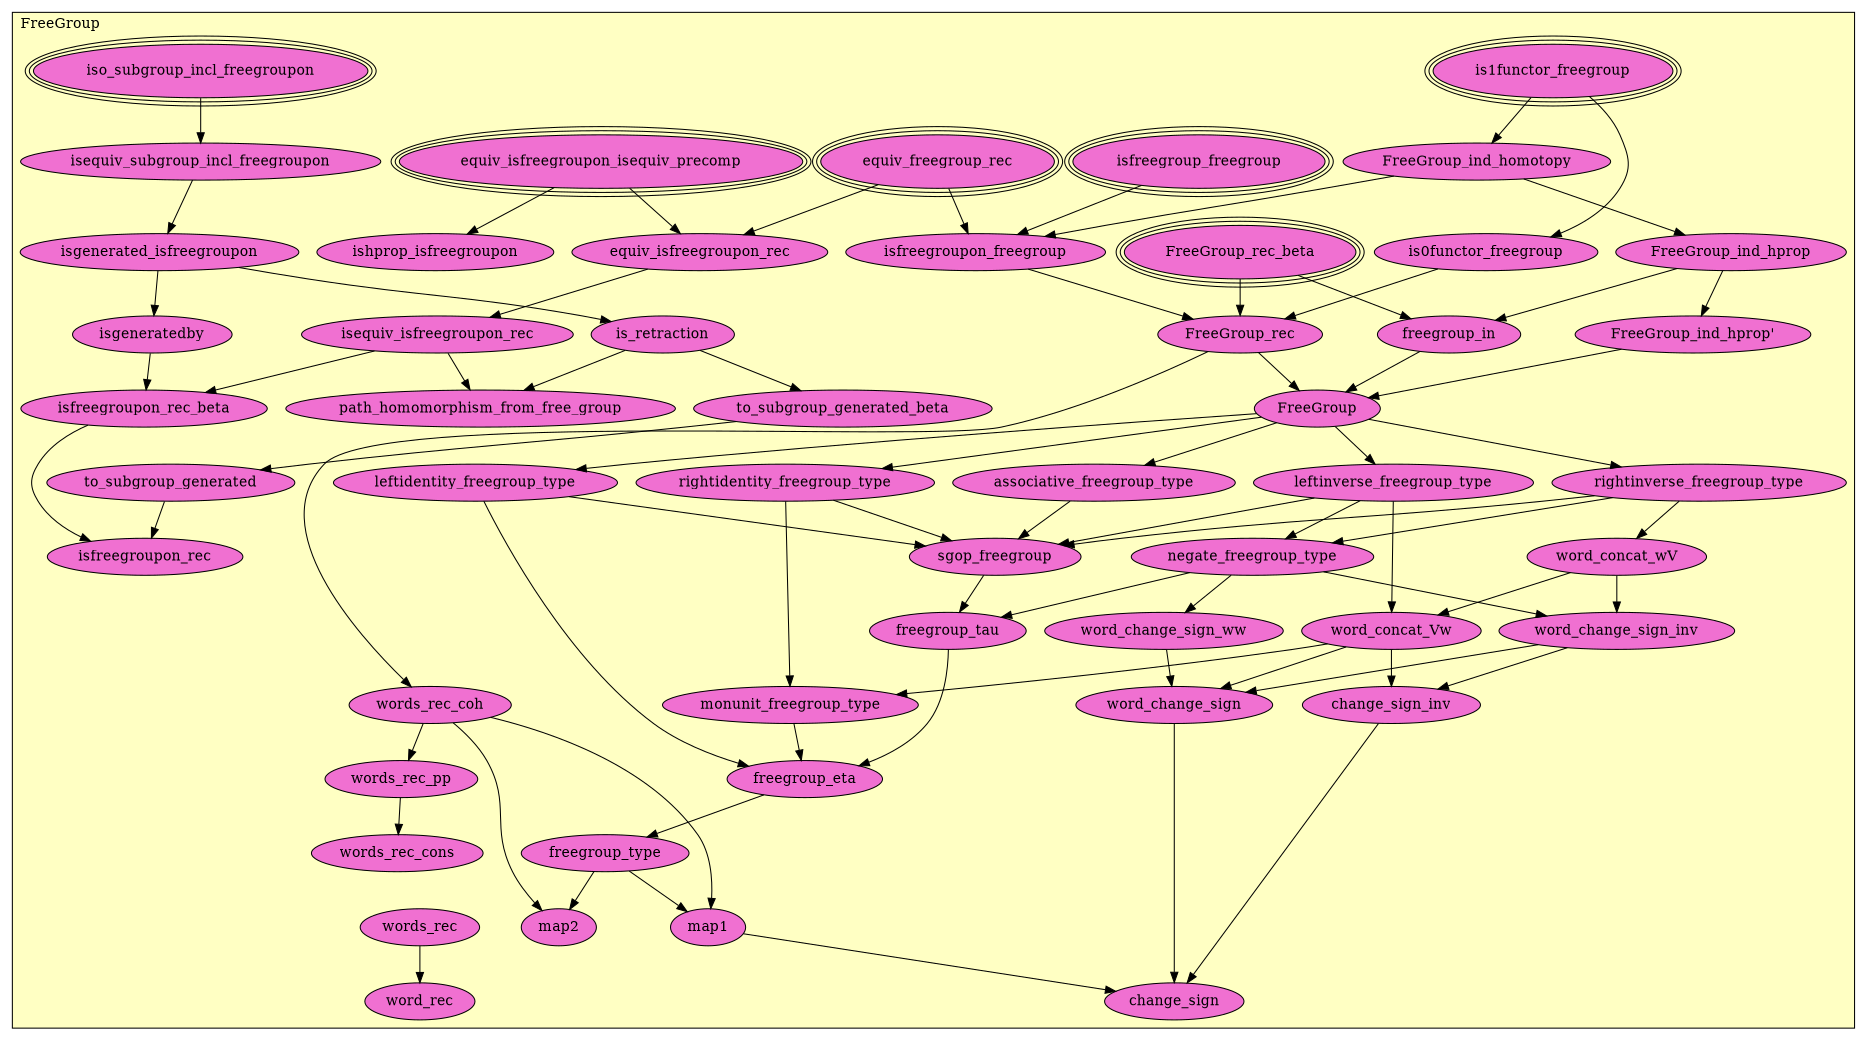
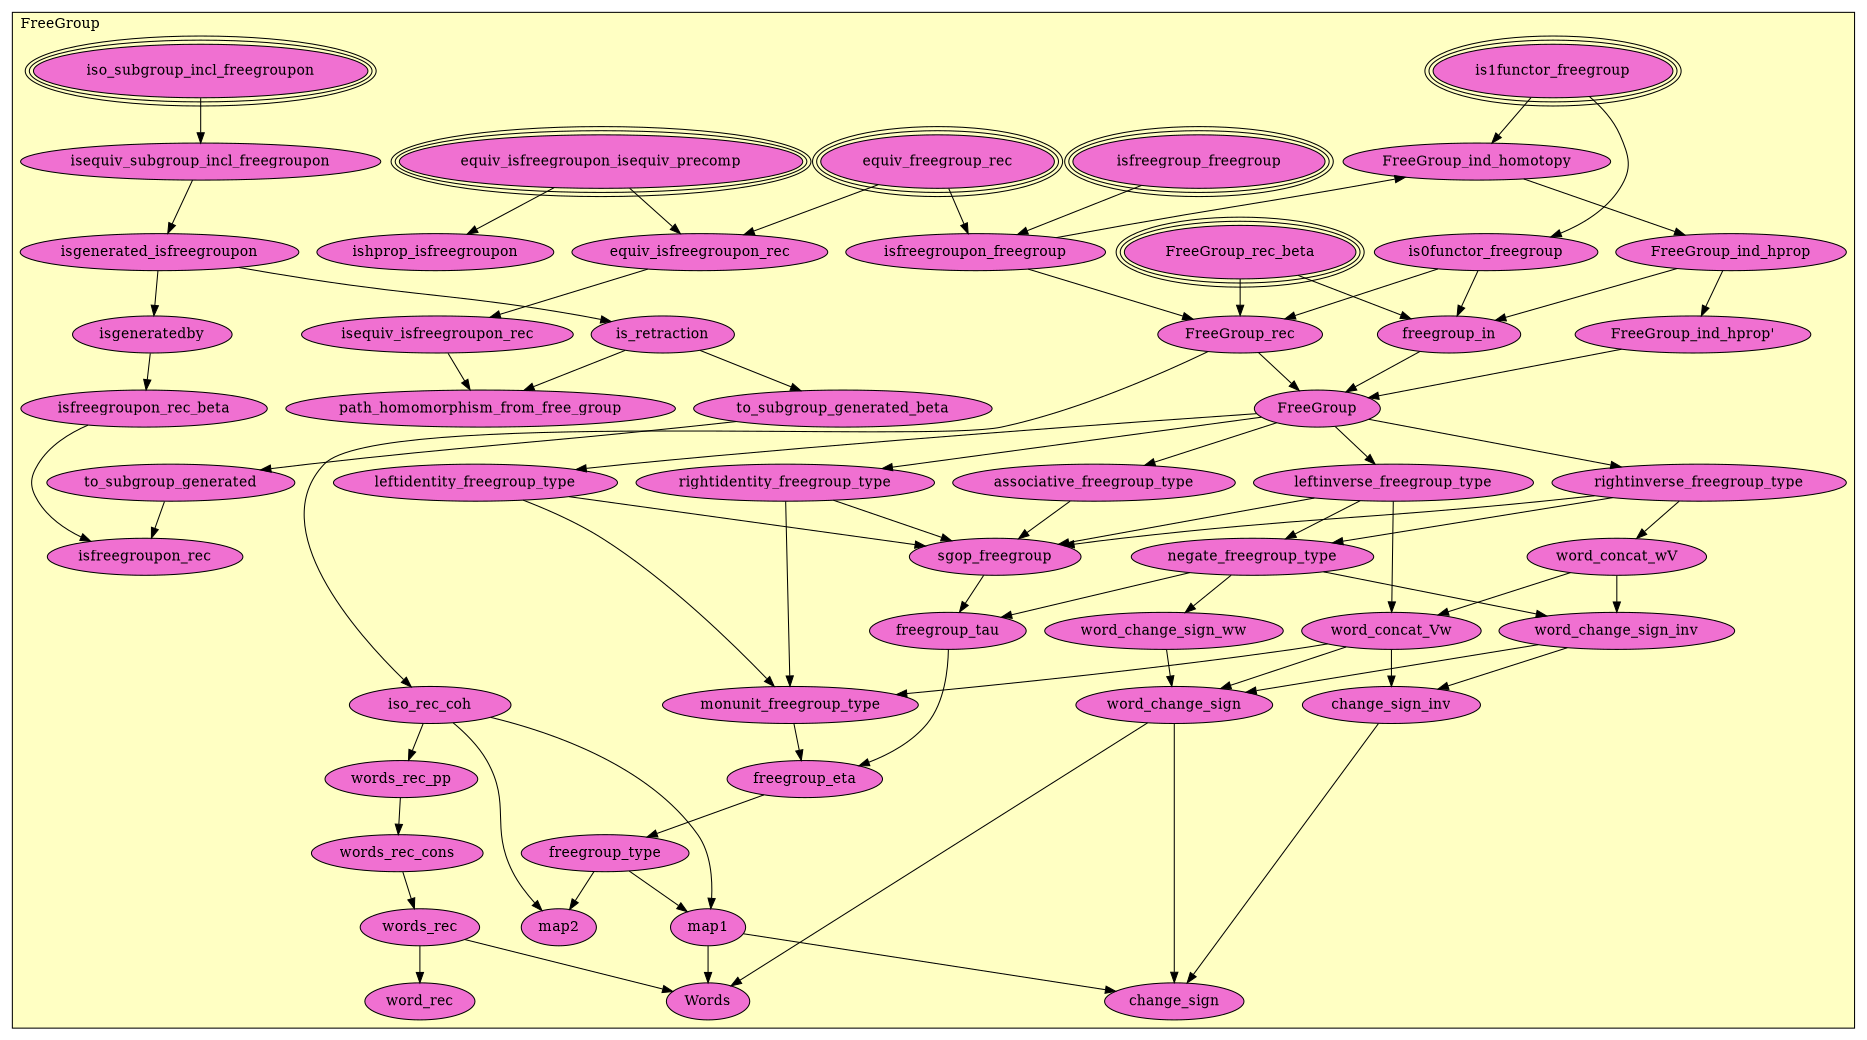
(1224, 205) -> (1225, 208)
none -> (1470, 289)
(295, 370) -> none
(586, 658) -> (655, 576)
(430, 705) -> (430, 705)
none -> (407, 885)
none -> (708, 1001)
